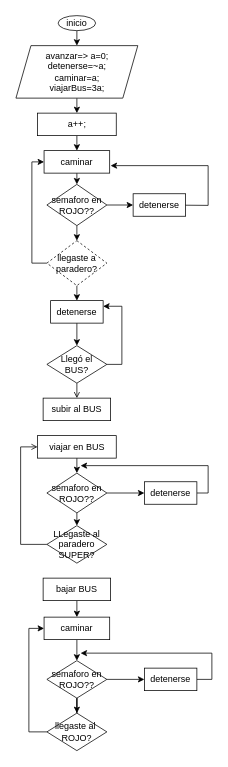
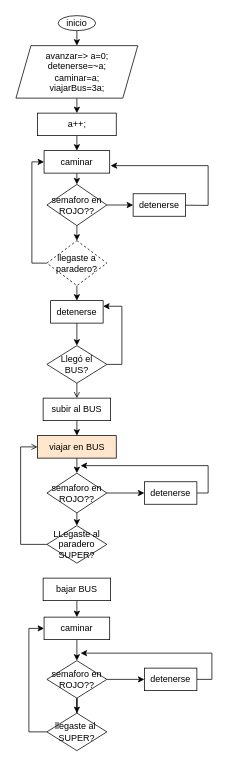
none -> (77, 429)
(77, 447) -> (77, 447)
(77, 732) -> (77, 732)
